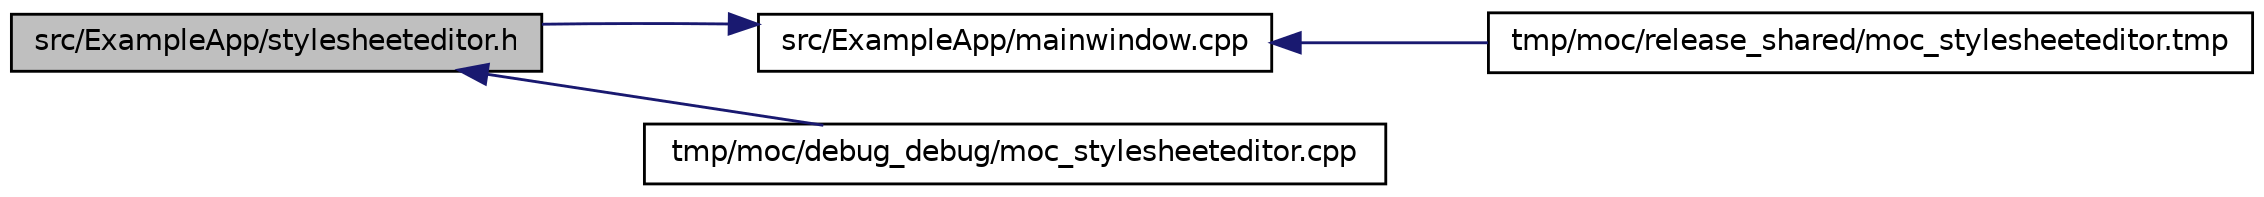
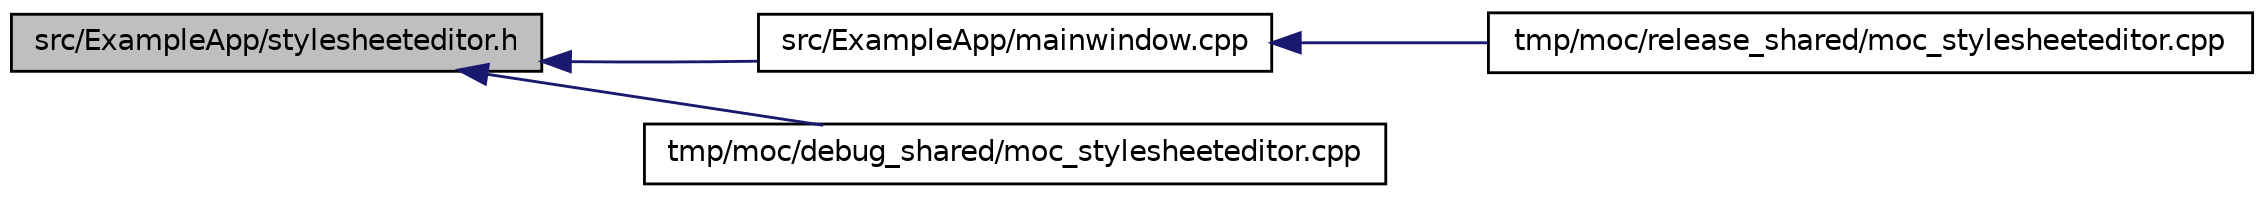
(635, 24) -> (664, 62)
(1871, 43) -> (1871, 43)
(1015, 154) -> (1015, 154)
